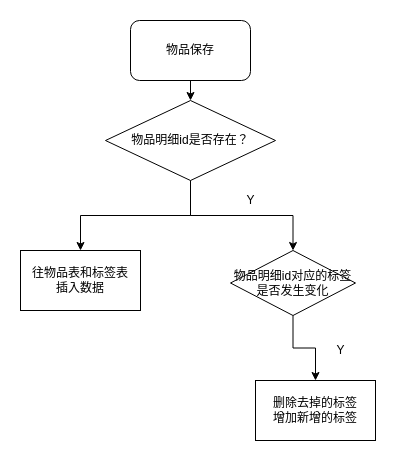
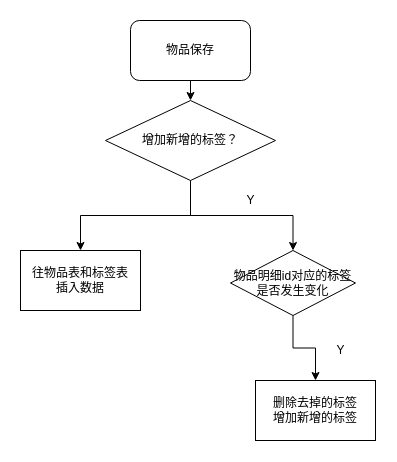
(191, 141) -> (191, 141)
